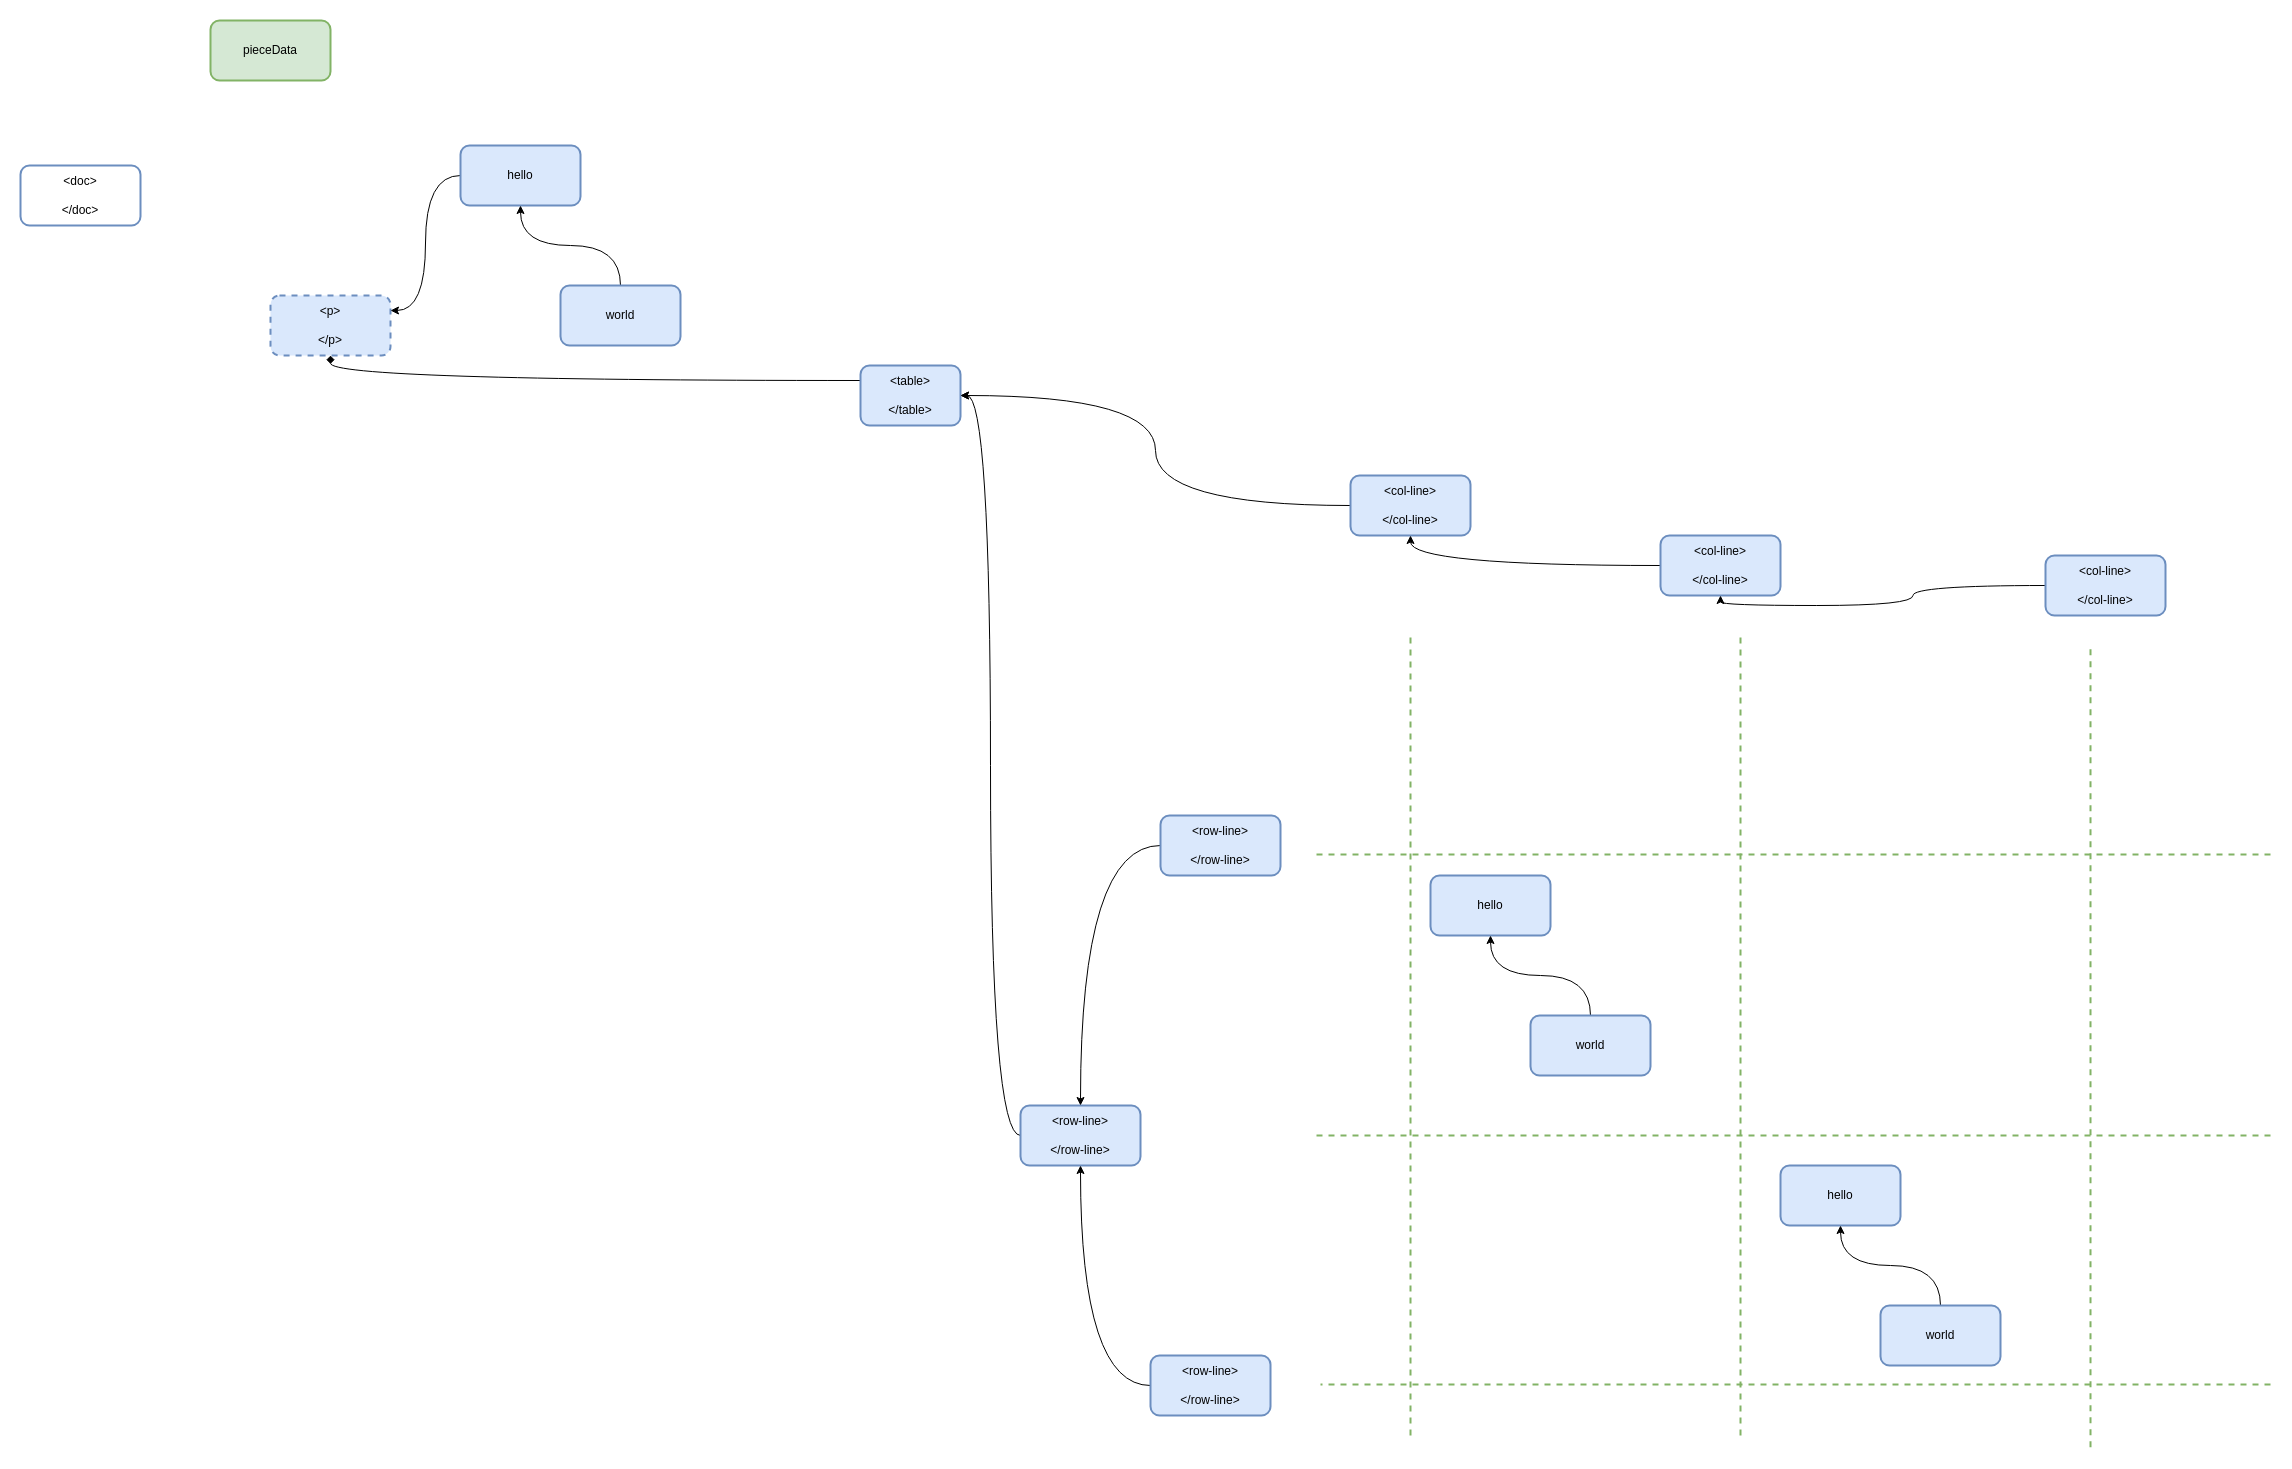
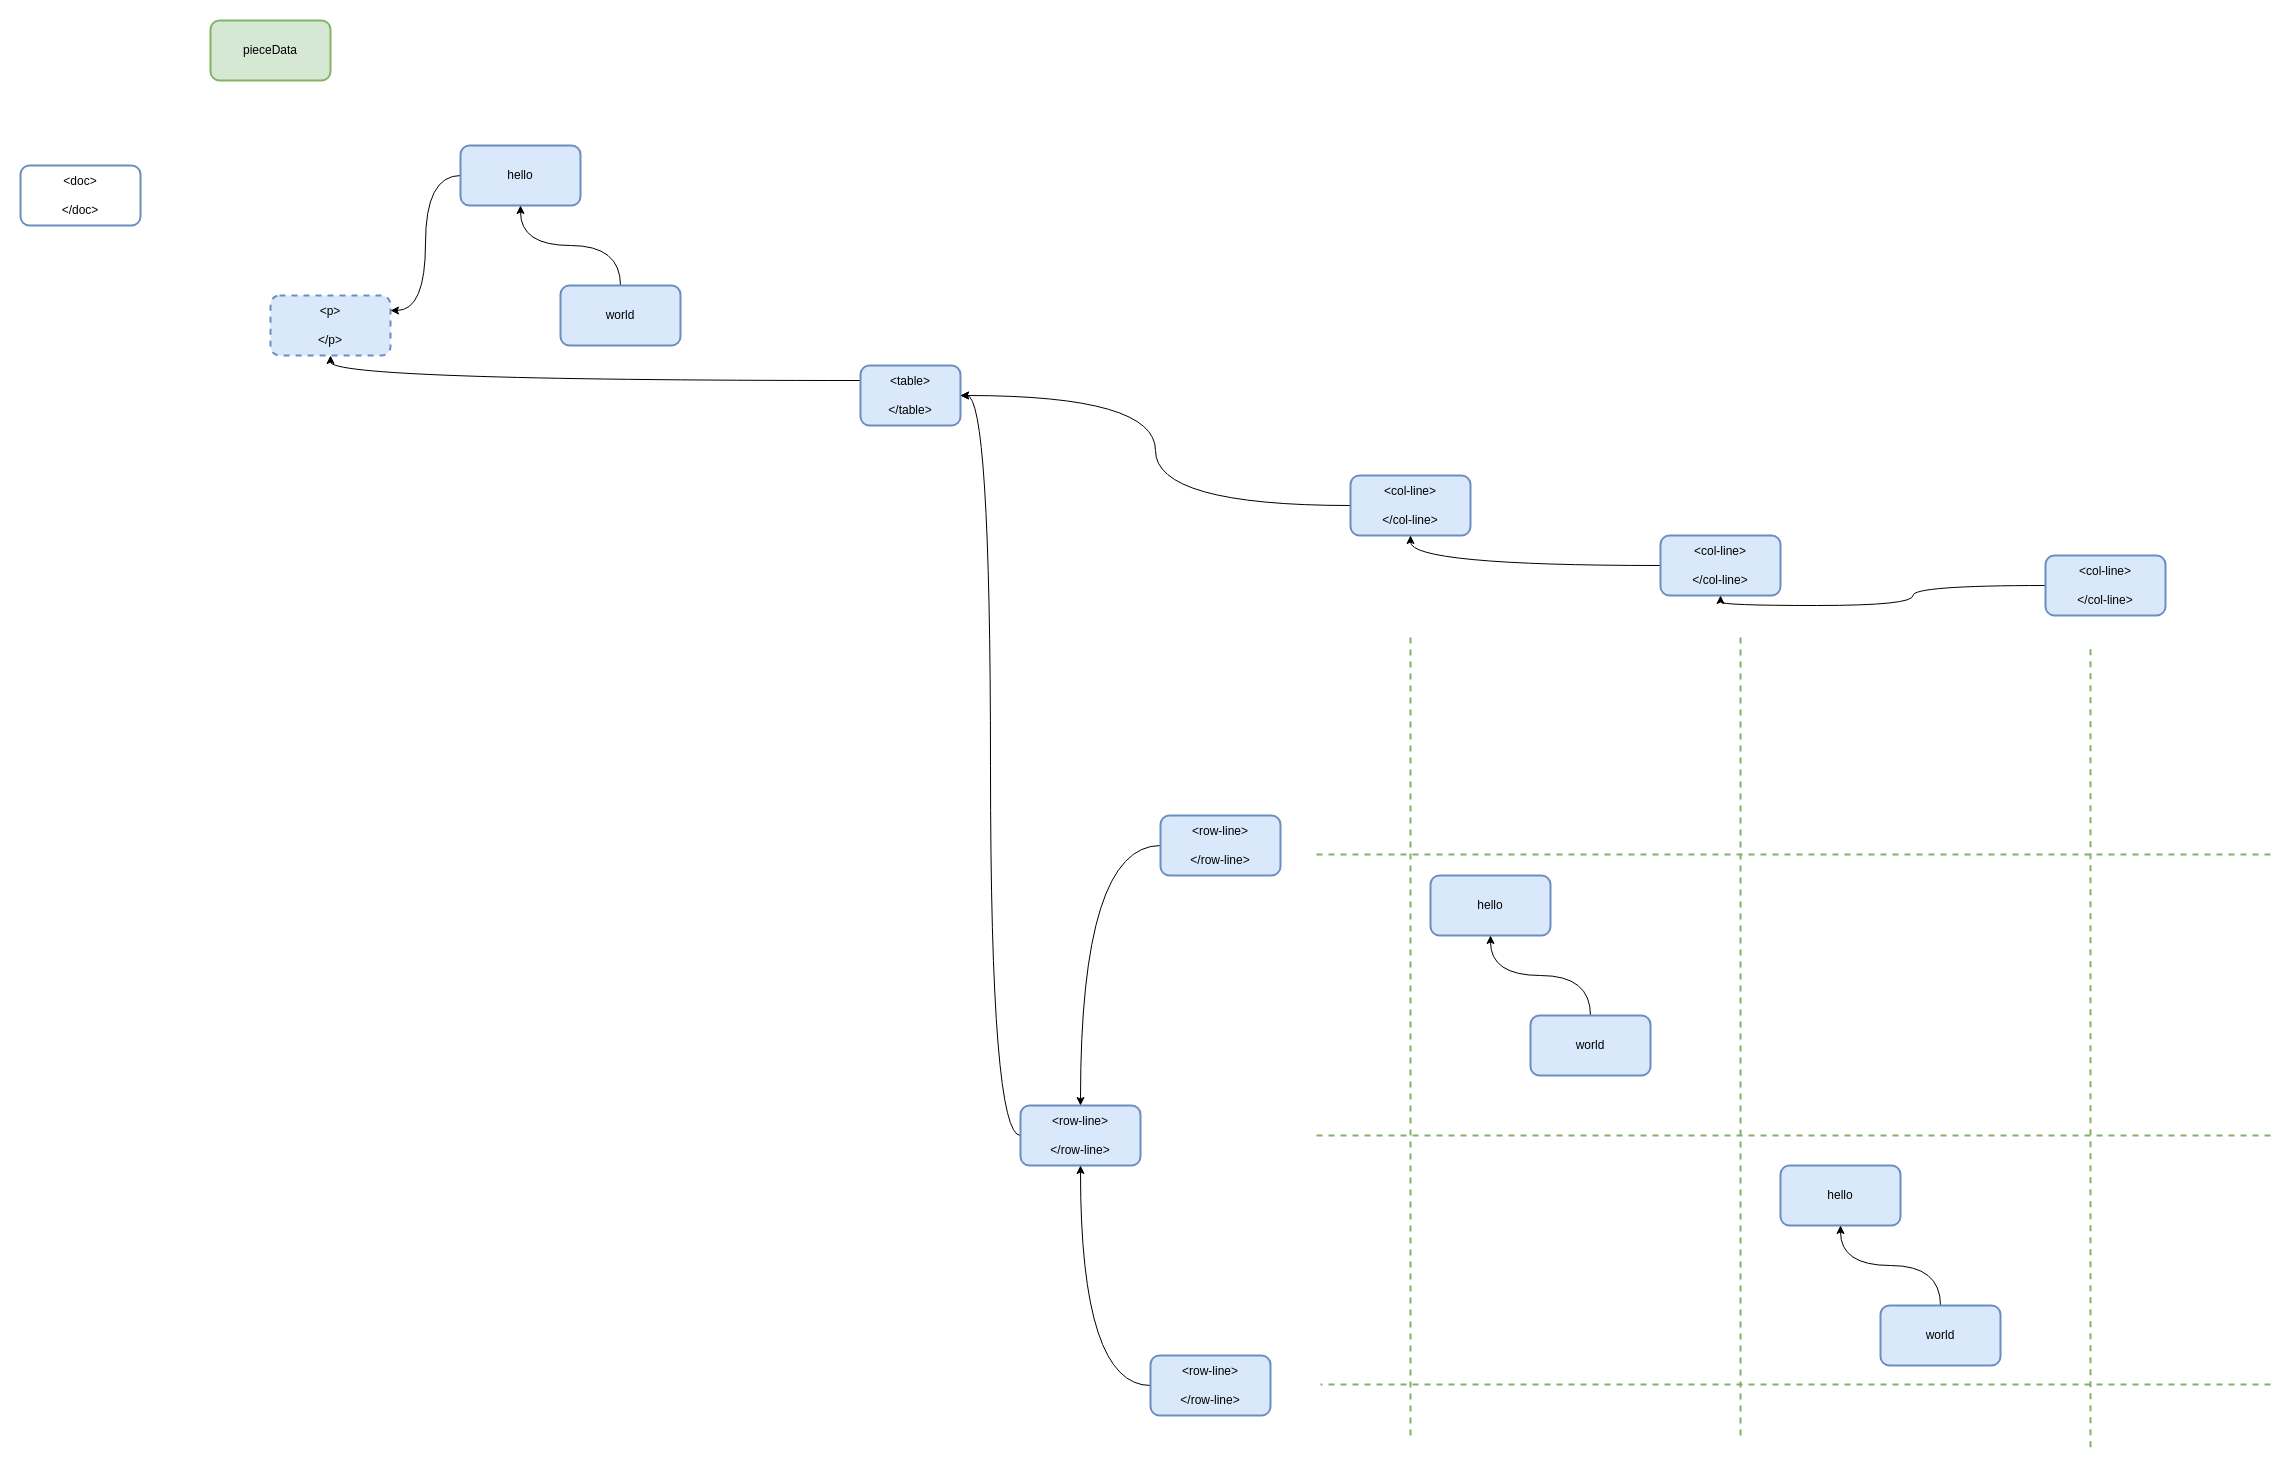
(371, 371) -> (371, 371)
